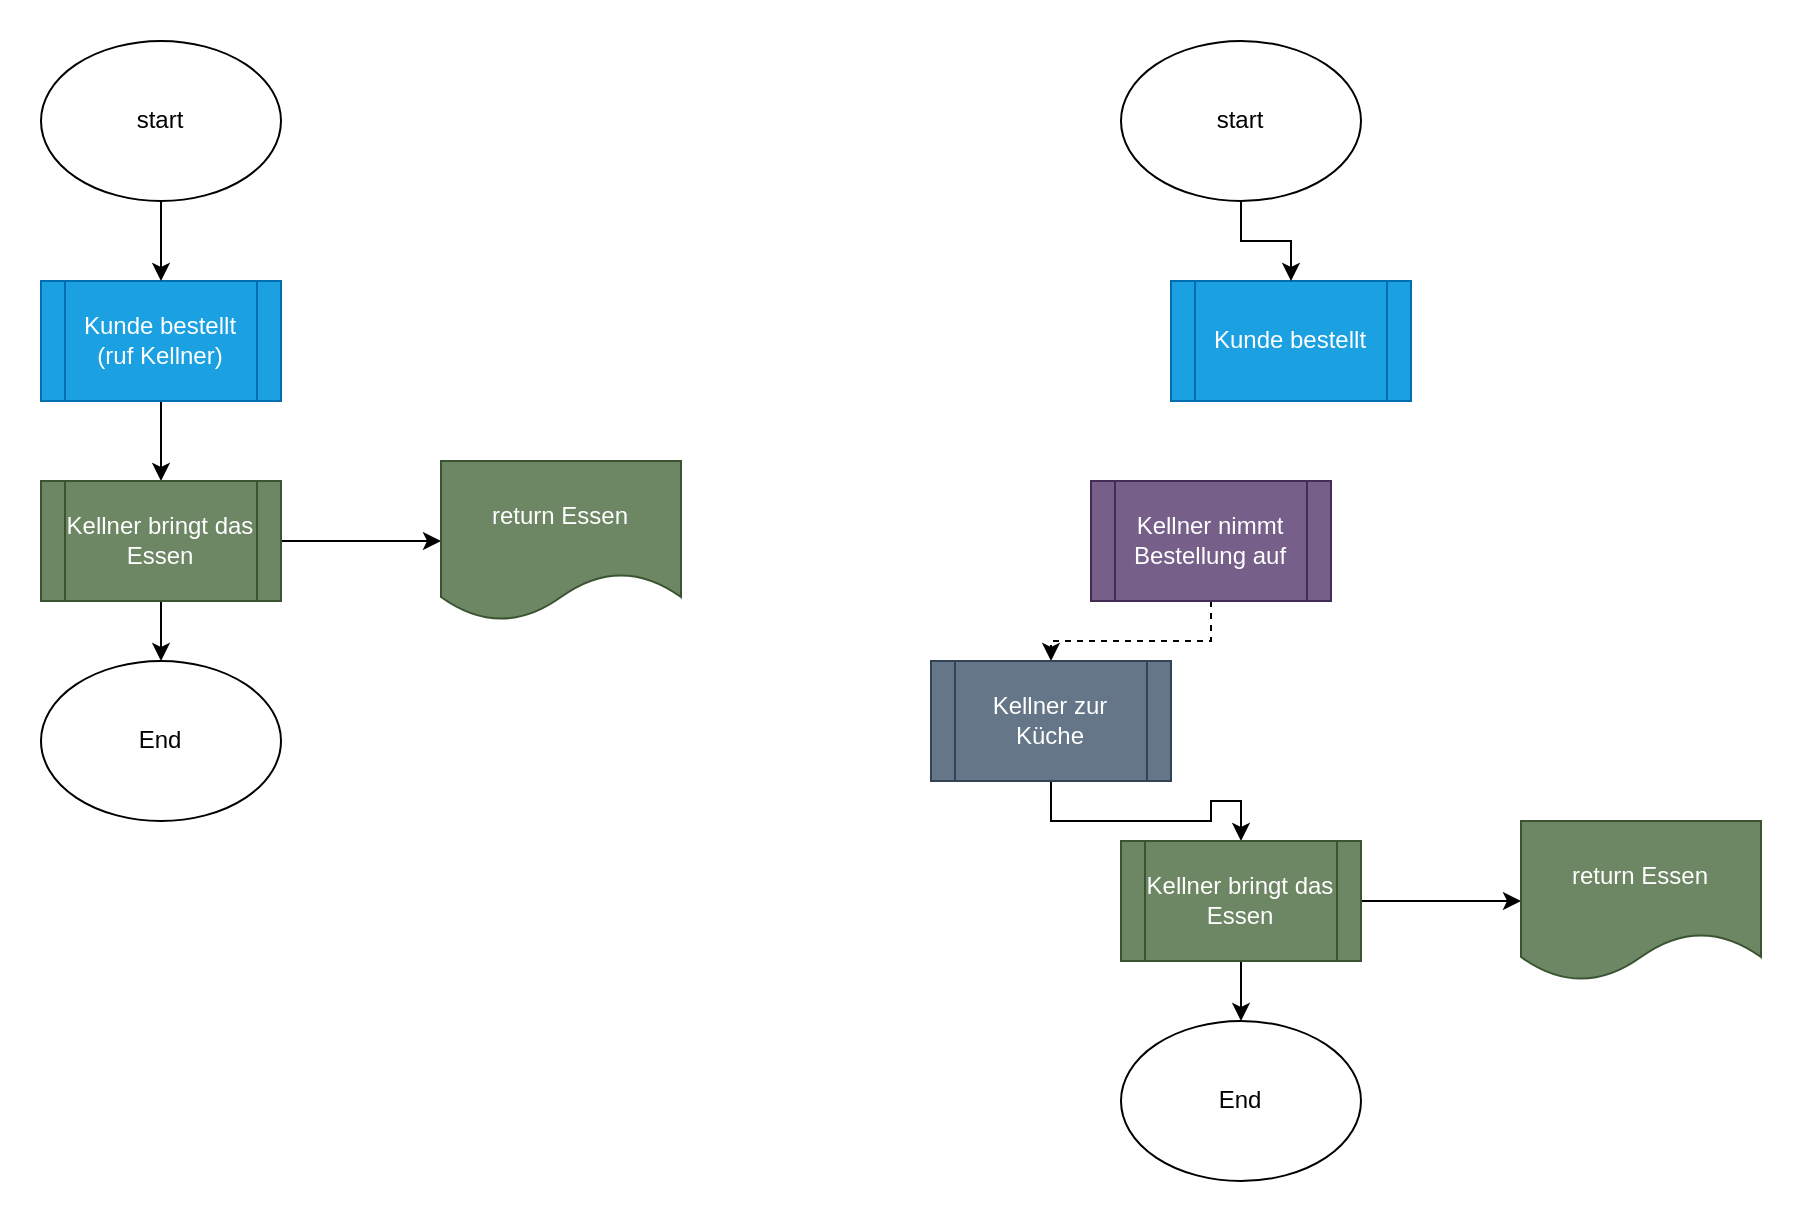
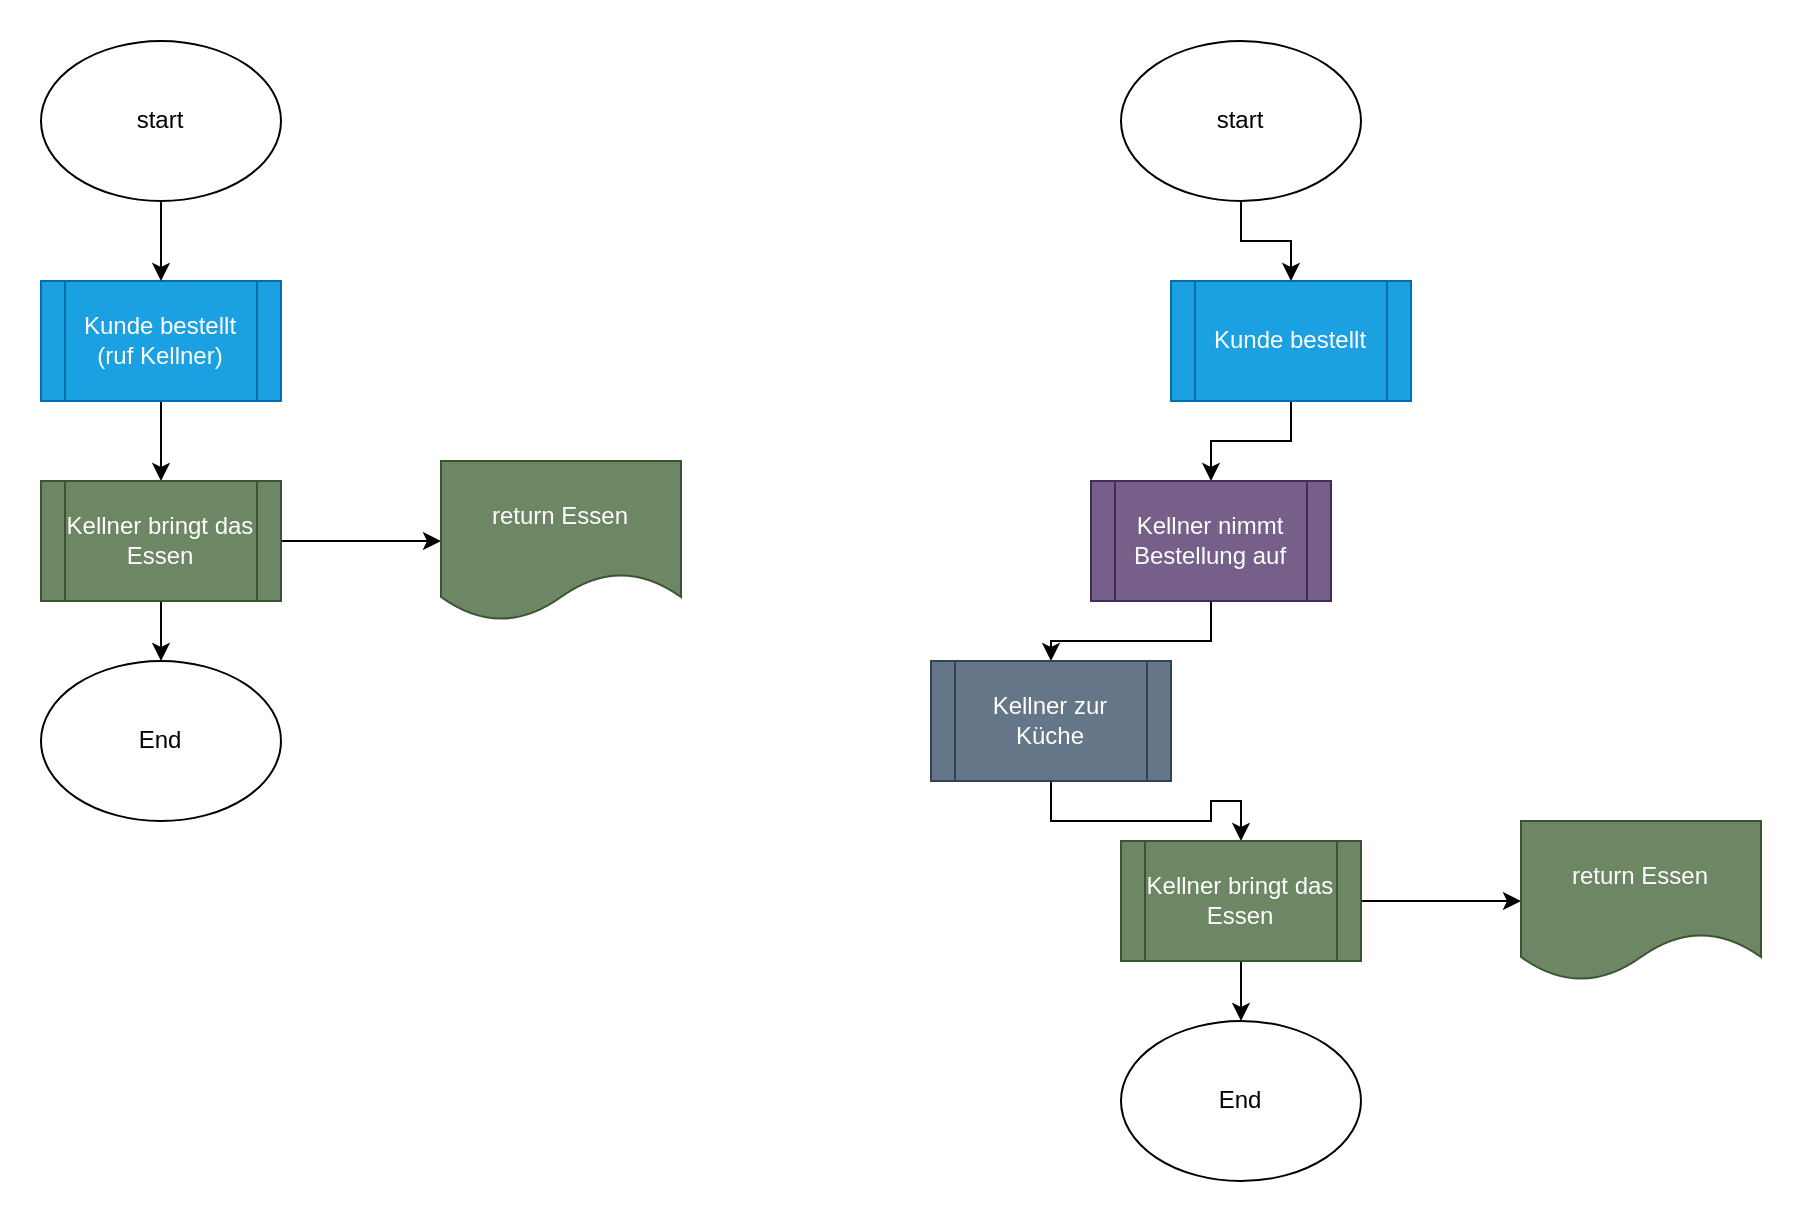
none -> (1258, 441)
(1147, 641) -> (1147, 641)
